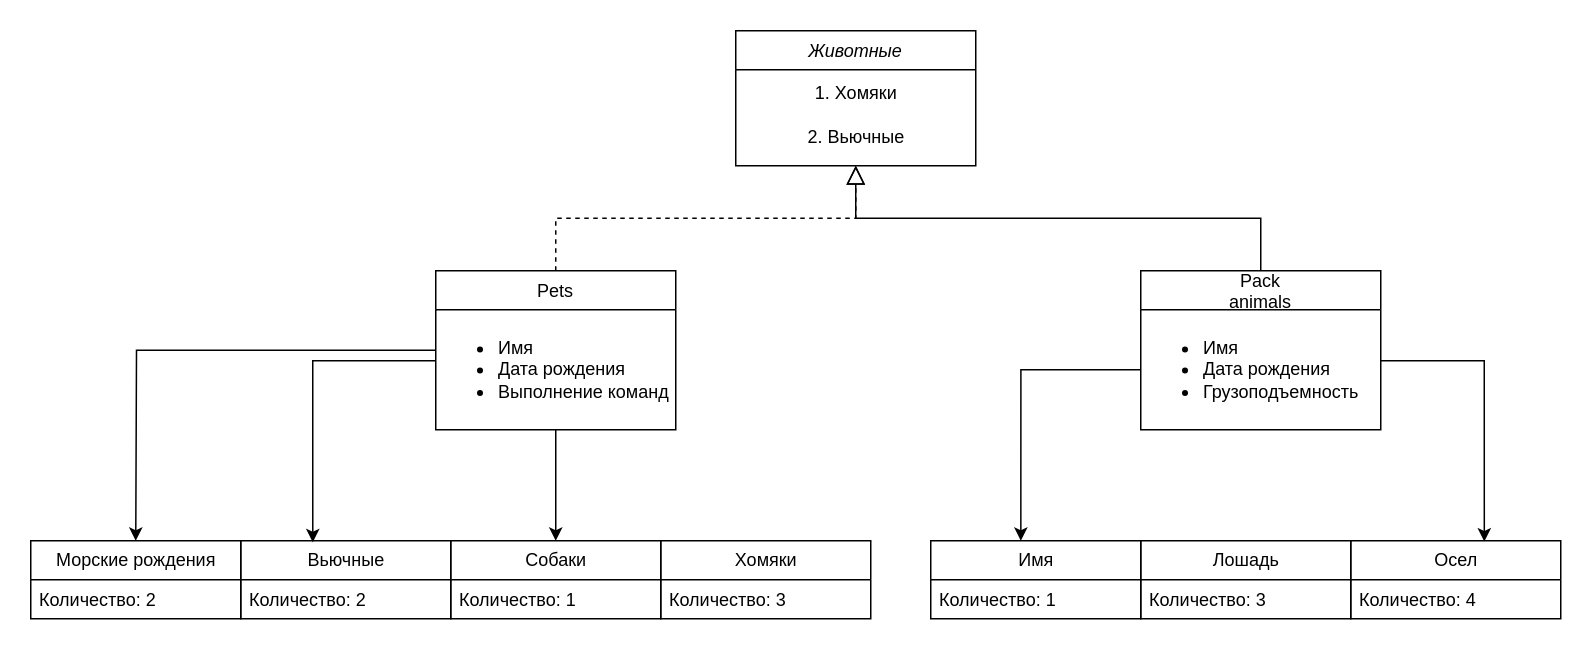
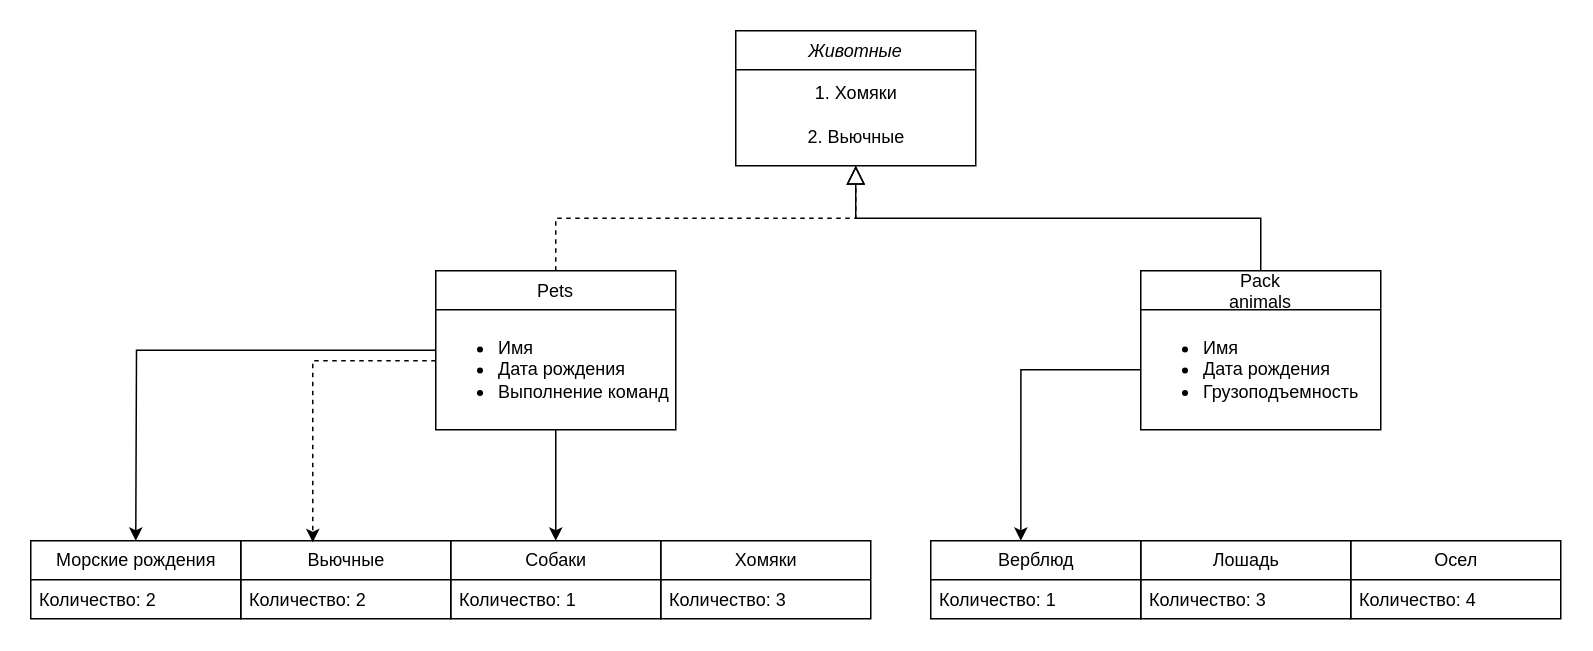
(313, 387) -> (313, 387)
(1484, 395) -> none
(1037, 560) -> (1037, 560)
